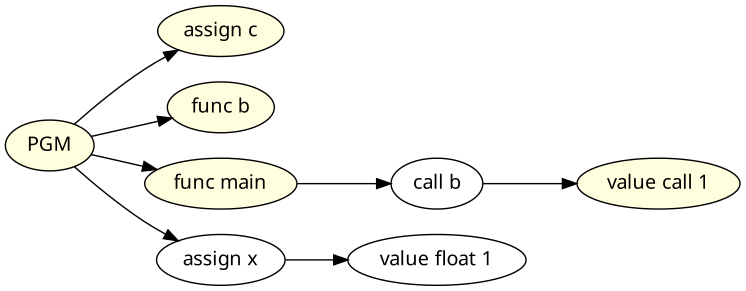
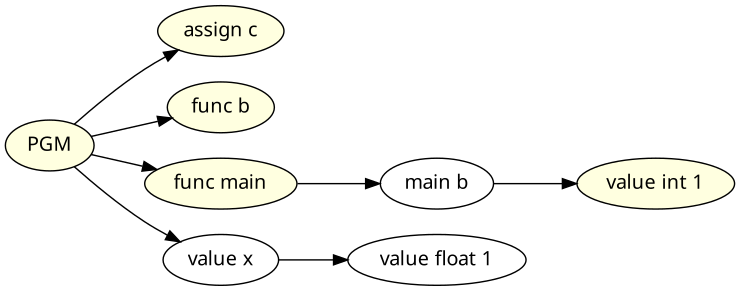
(437, 184) -> (437, 184)
(659, 184) -> (656, 184)
(221, 260) -> (221, 260)
